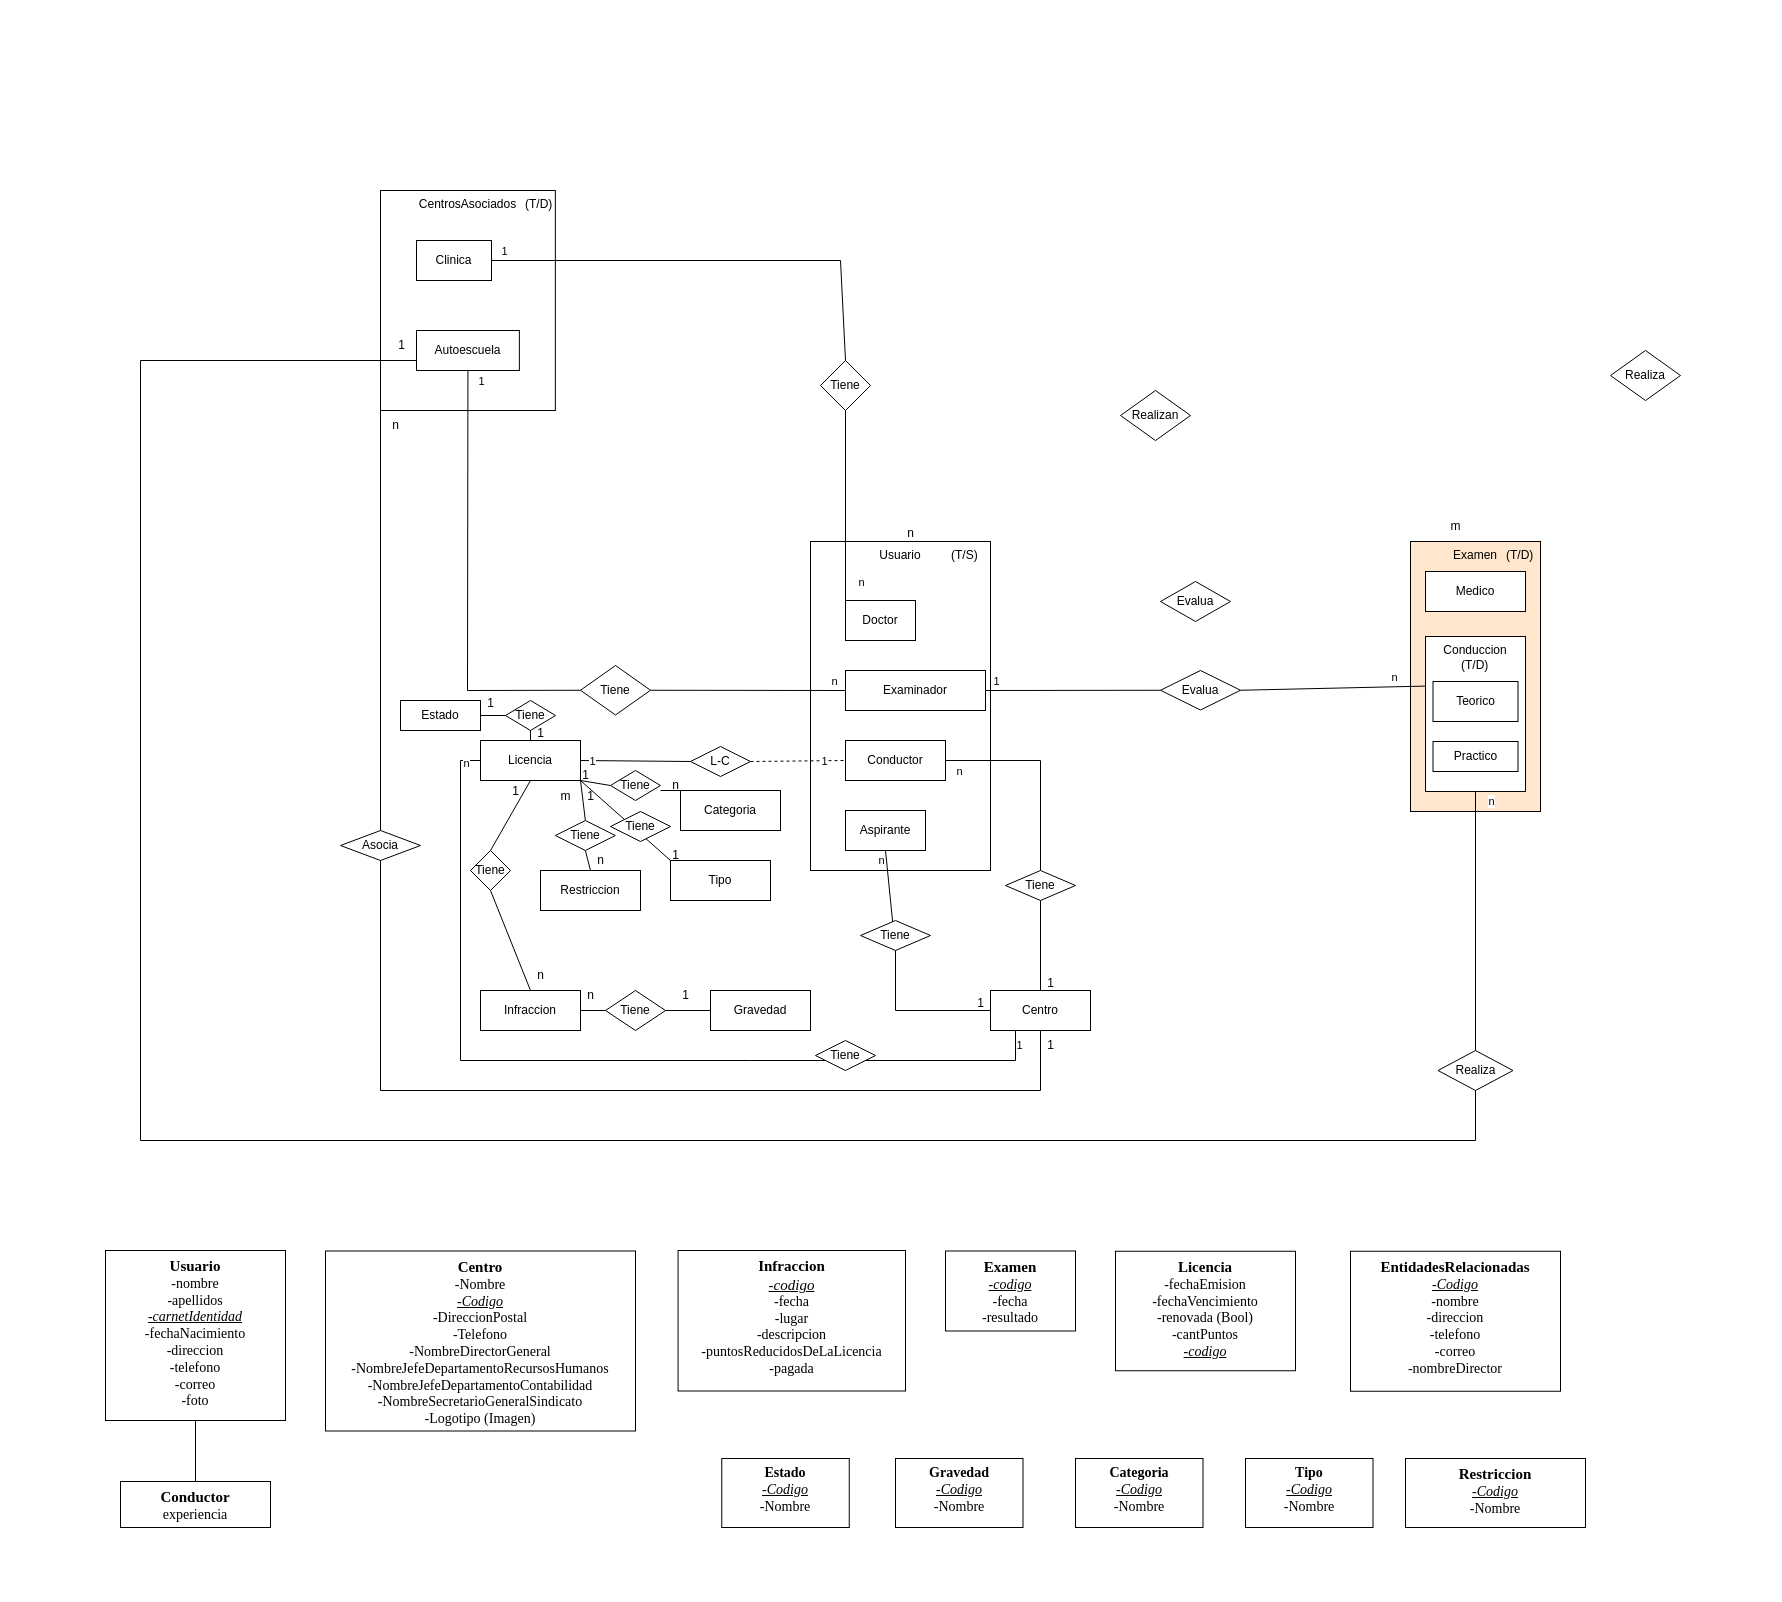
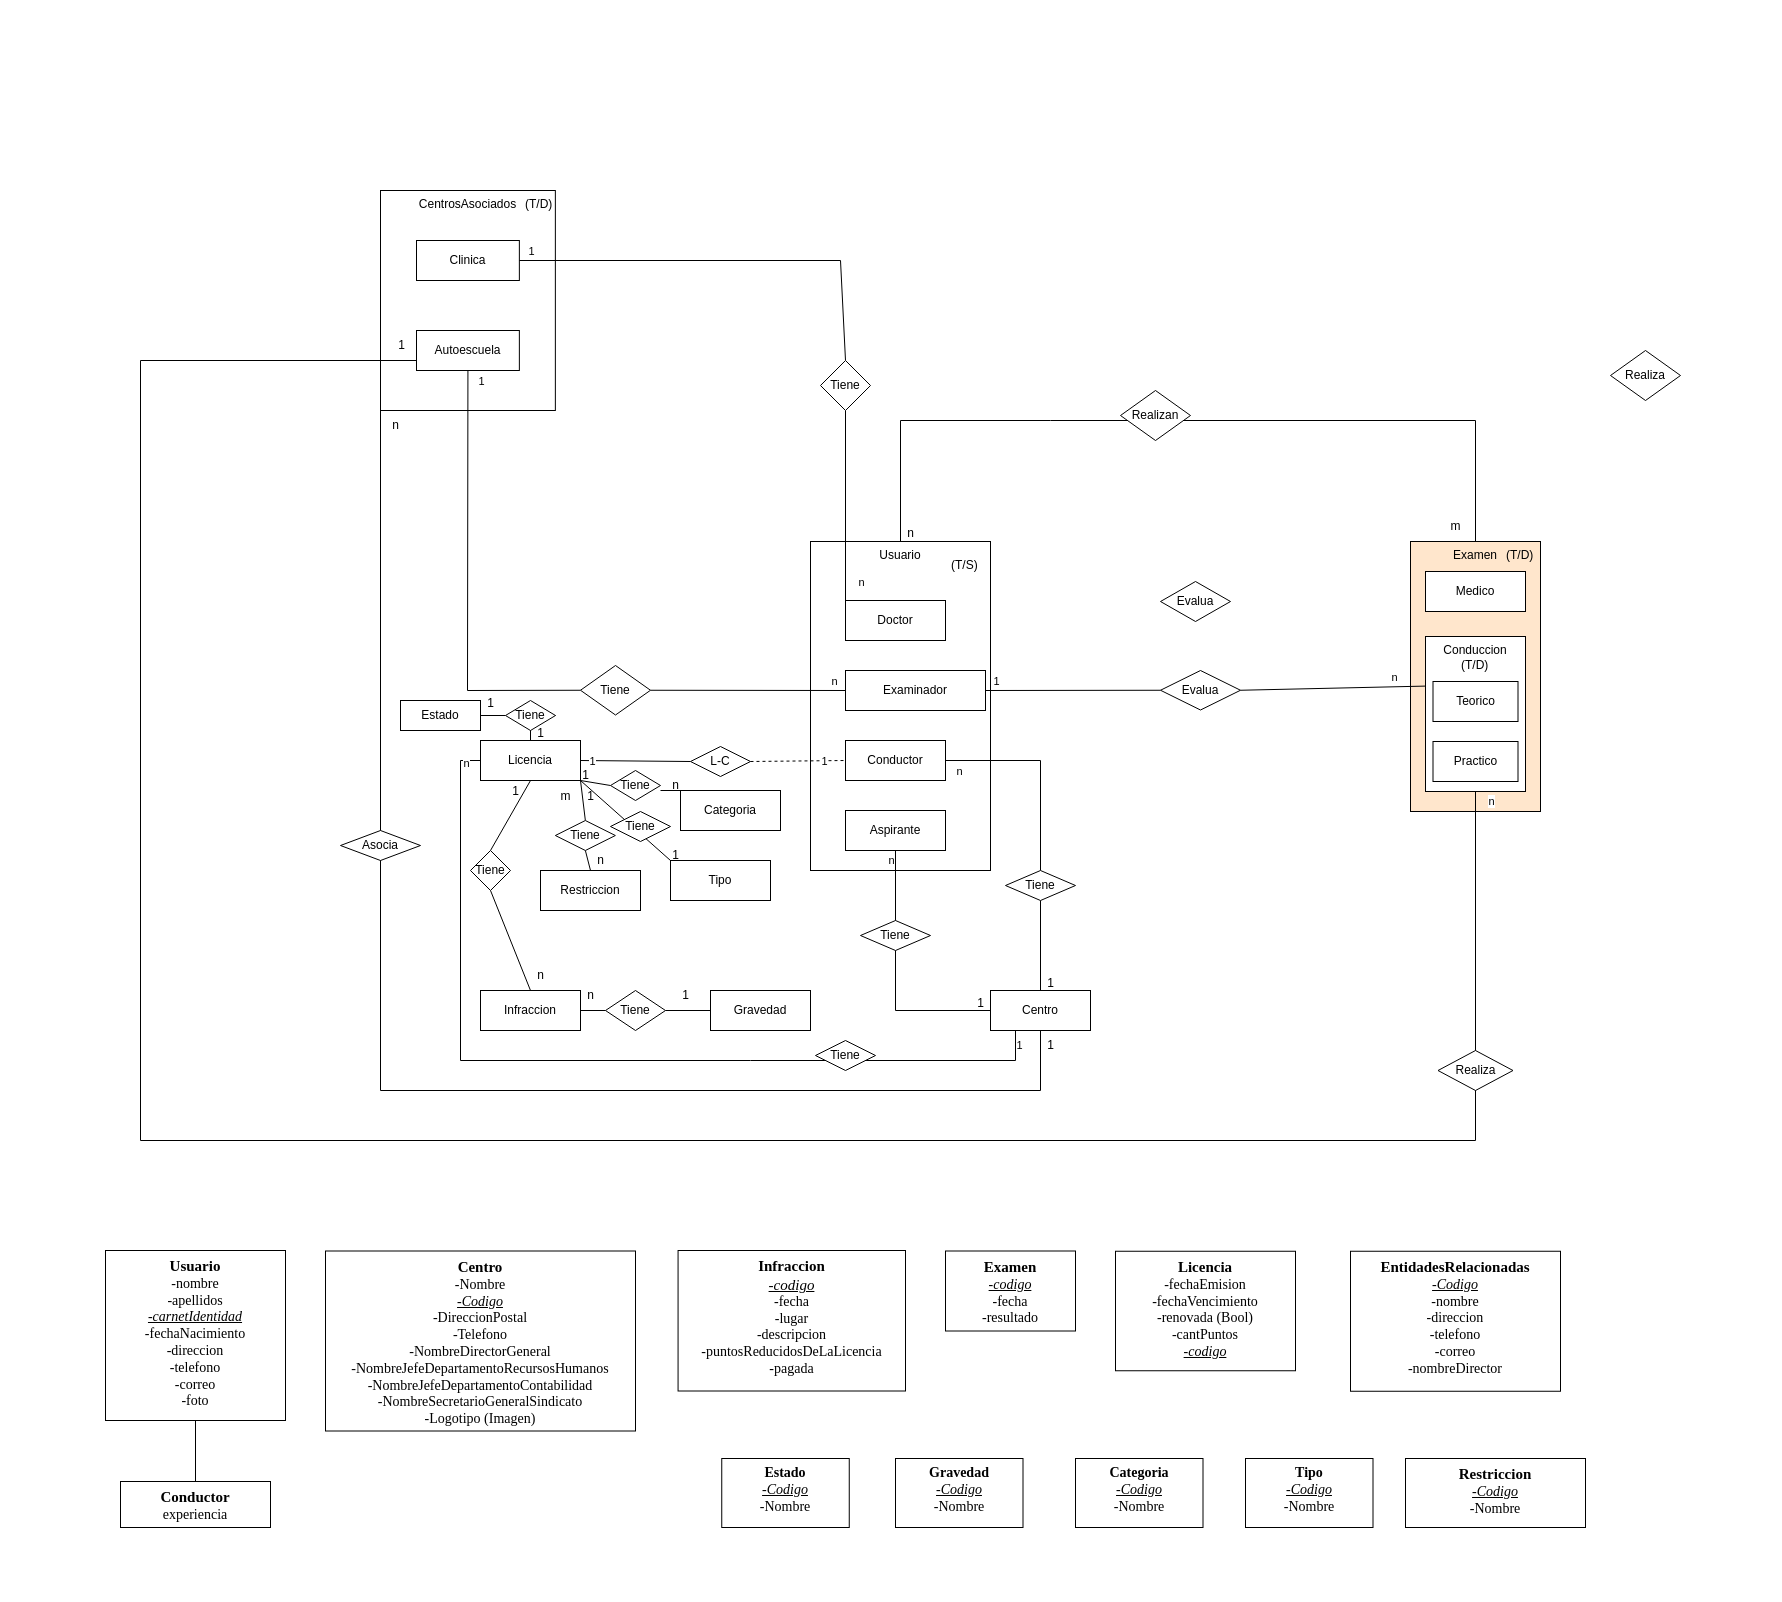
(454, 261) -> (468, 261)
none -> (1389, 421)
(966, 557) -> (966, 567)
(881, 621) -> (896, 621)
(1476, 757) -> (1476, 762)
(886, 831) -> (896, 831)
